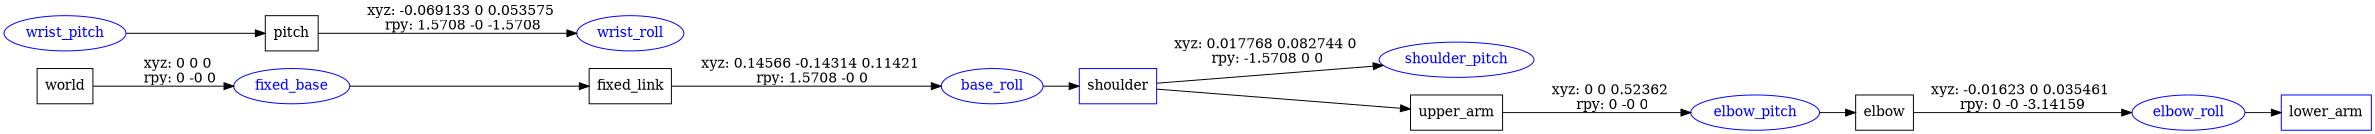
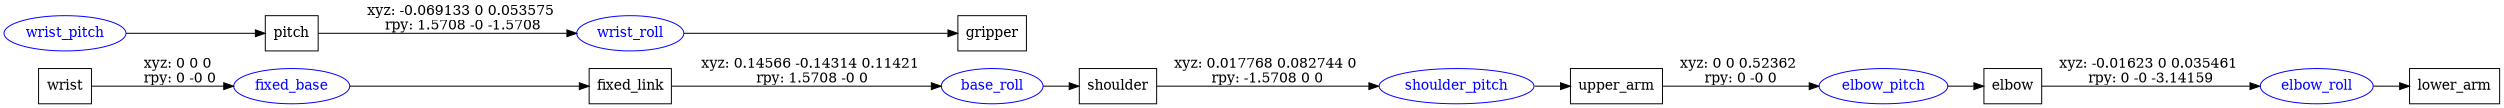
none -> (992, 33)
(65, 86) -> (65, 86)
(1118, 86) -> (1118, 86)
(1279, 99) -> (1548, 86)
(2326, 113) -> (2455, 86)
